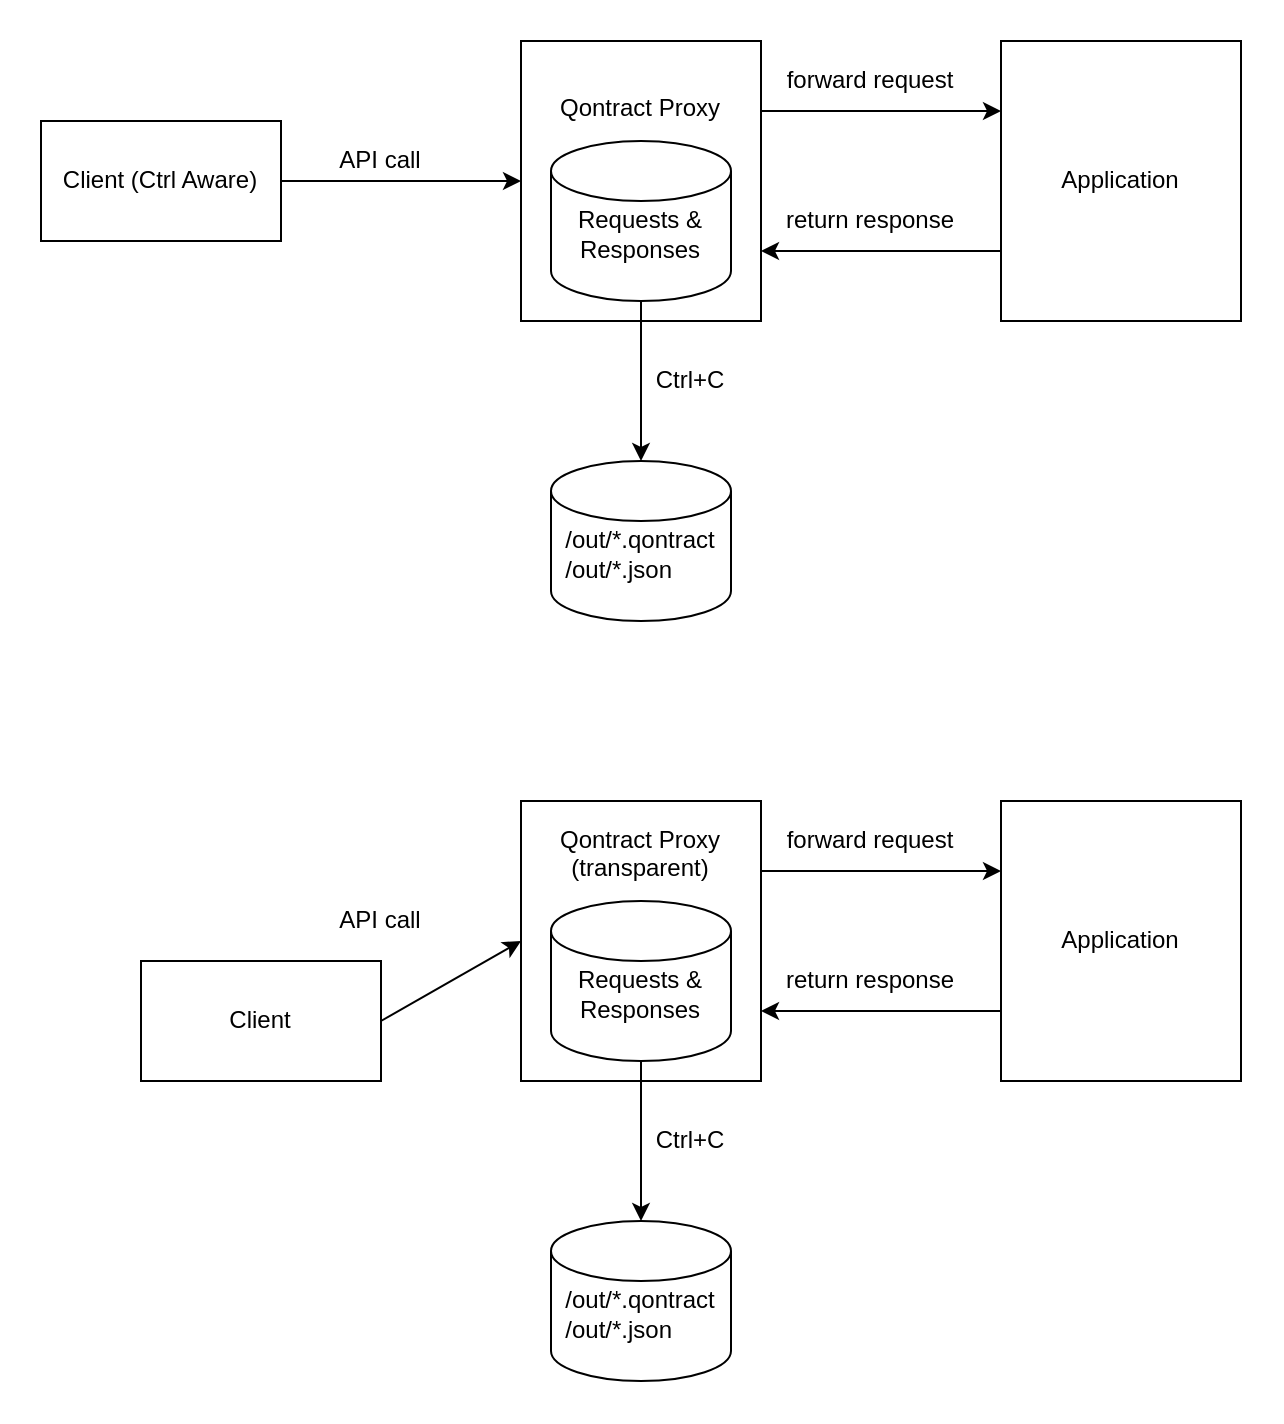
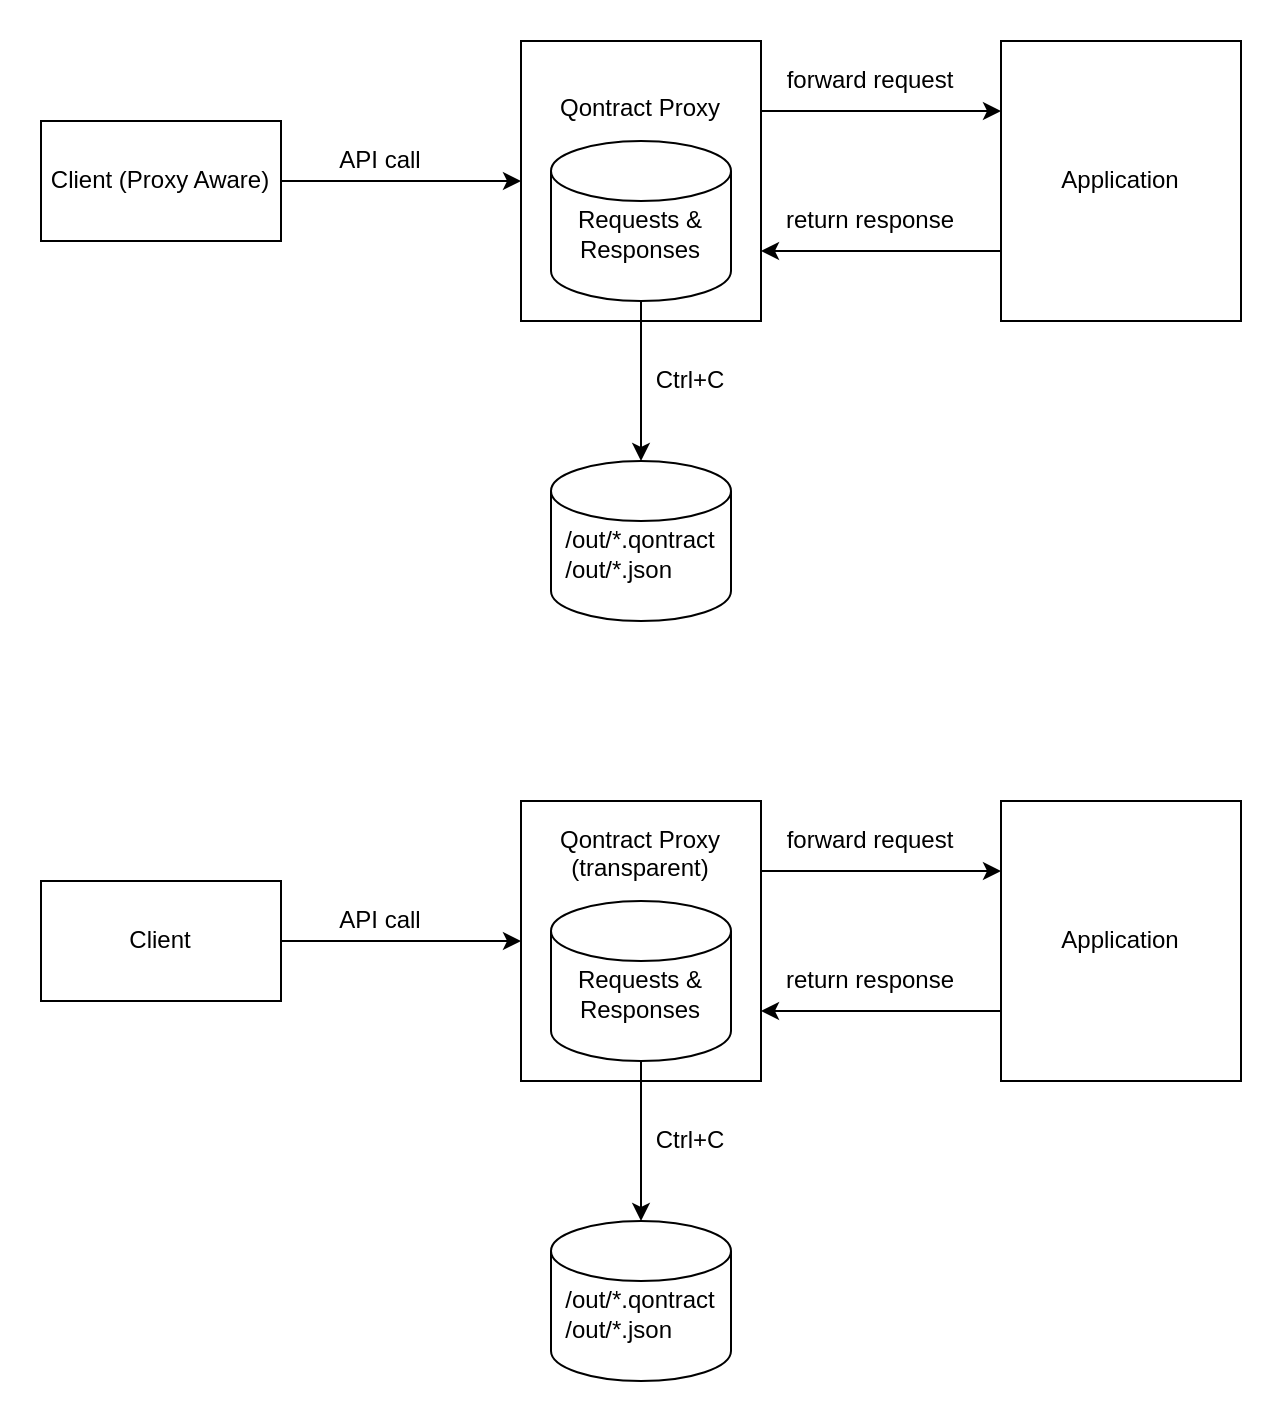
(161, 181) -> (161, 181)
(261, 1021) -> (161, 941)
